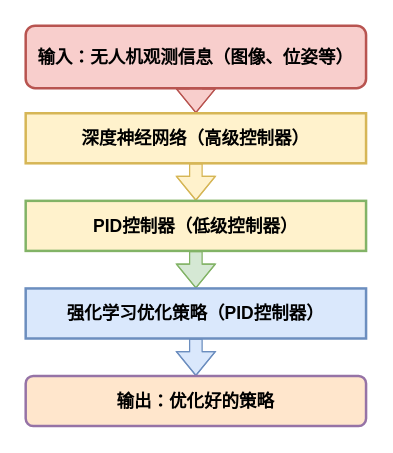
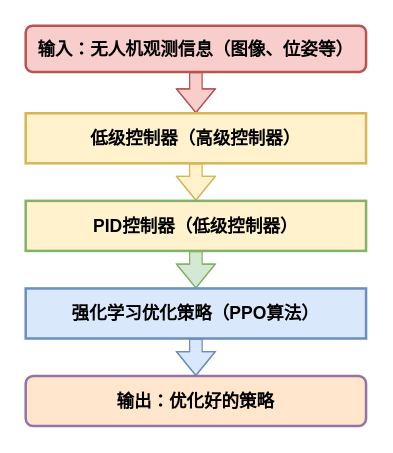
(196, 57) -> (196, 49)
(196, 138) -> (196, 138)
(196, 313) -> (196, 313)
